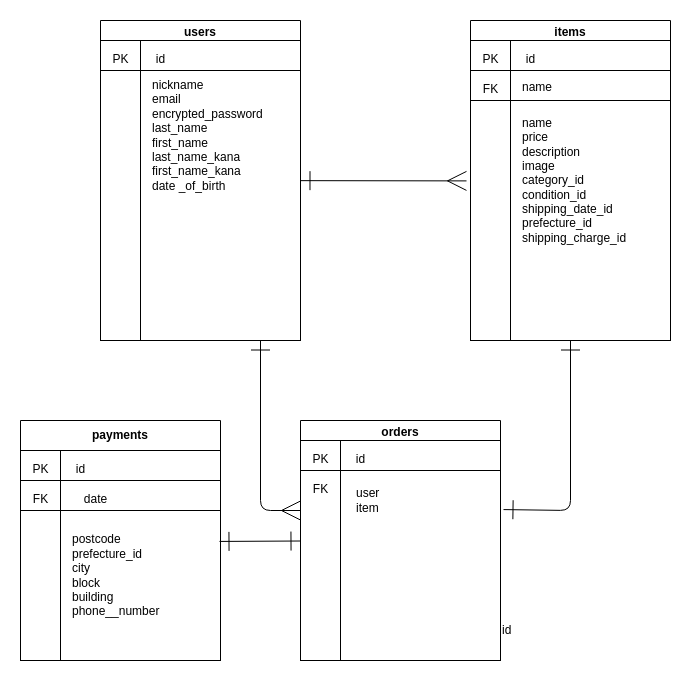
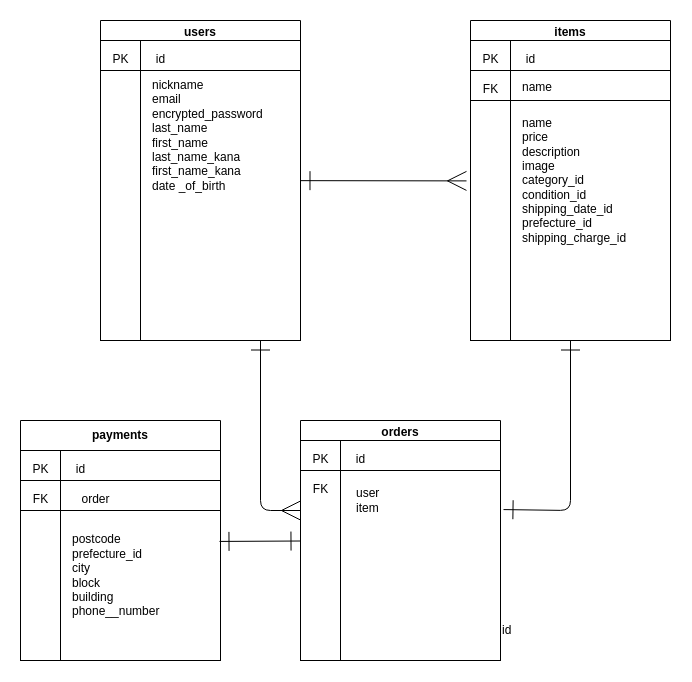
(96, 496) -> (96, 496)
